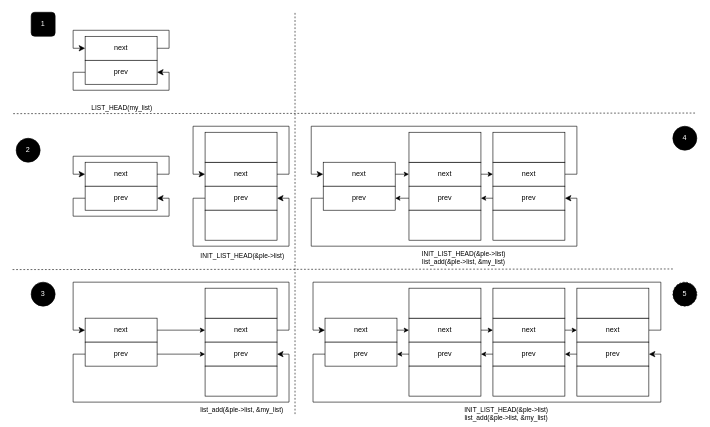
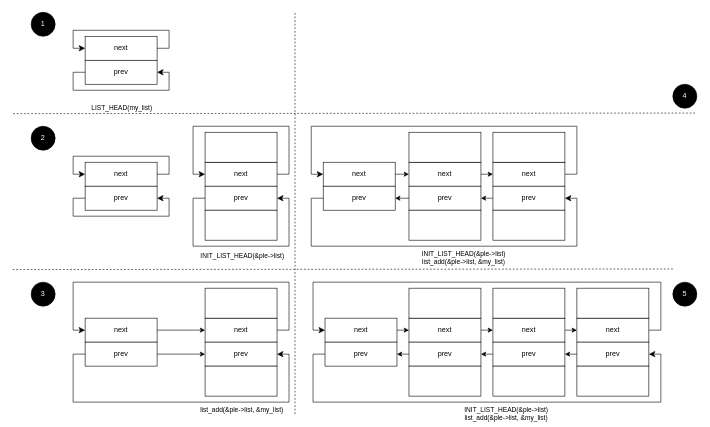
(43, 24) -> (43, 24)
(685, 138) -> (685, 96)
(28, 150) -> (43, 138)
(685, 294) -> (685, 294)
